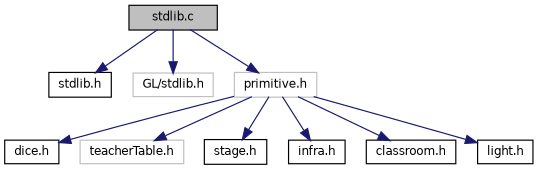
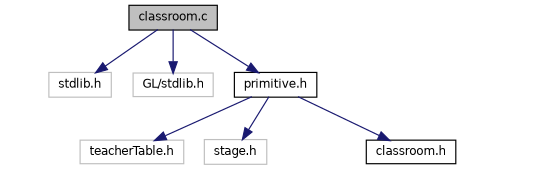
(173, 18) -> (173, 18)
(80, 85) -> (80, 85)
(276, 85) -> (276, 85)
(32, 152) -> none
(236, 152) -> (236, 152)
(317, 152) -> none
(505, 152) -> none
